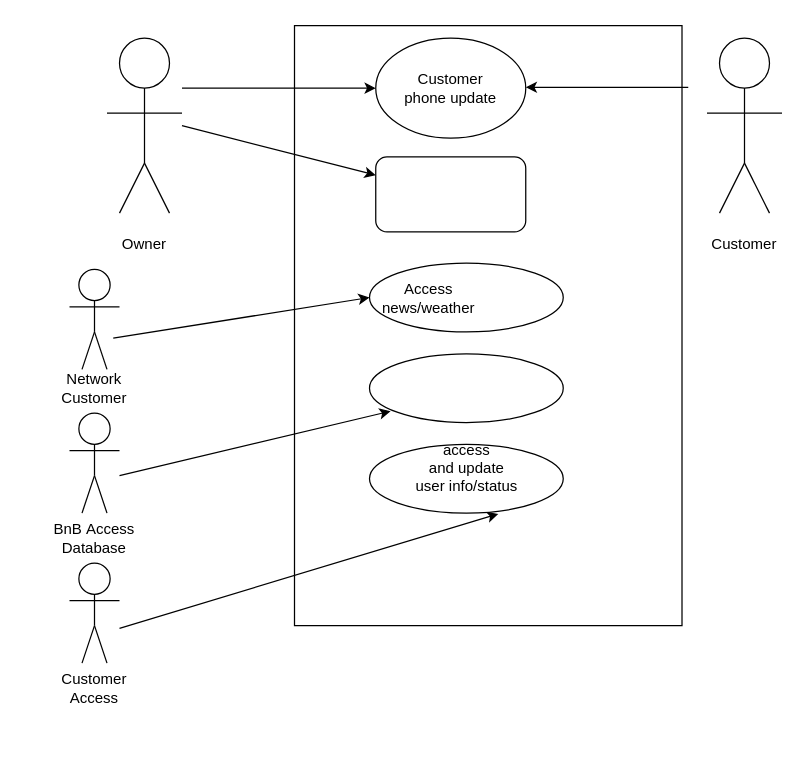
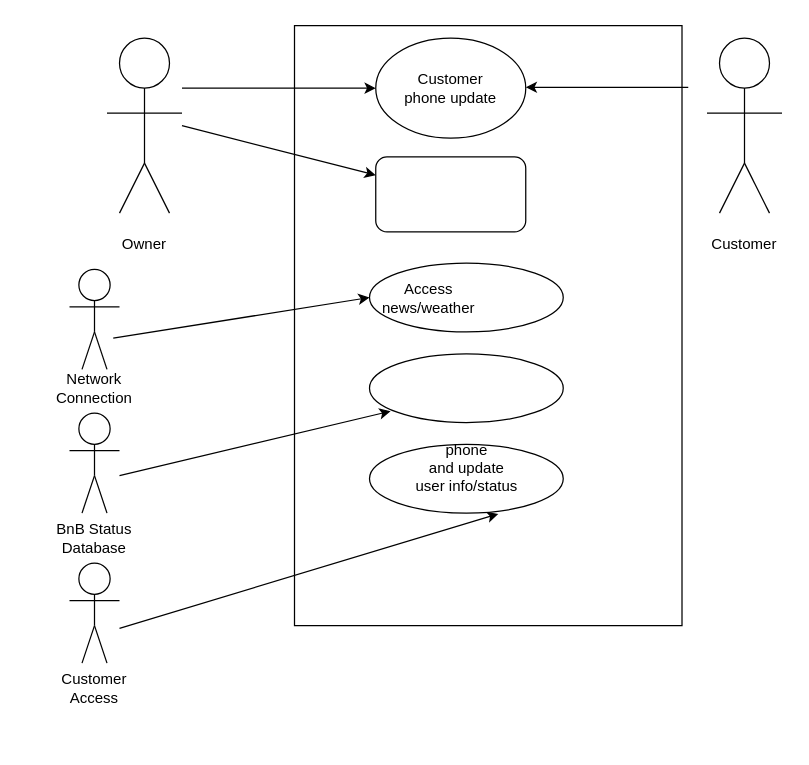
(94, 388) -> (94, 388)
(467, 468) -> (467, 468)
(94, 538) -> (94, 538)
